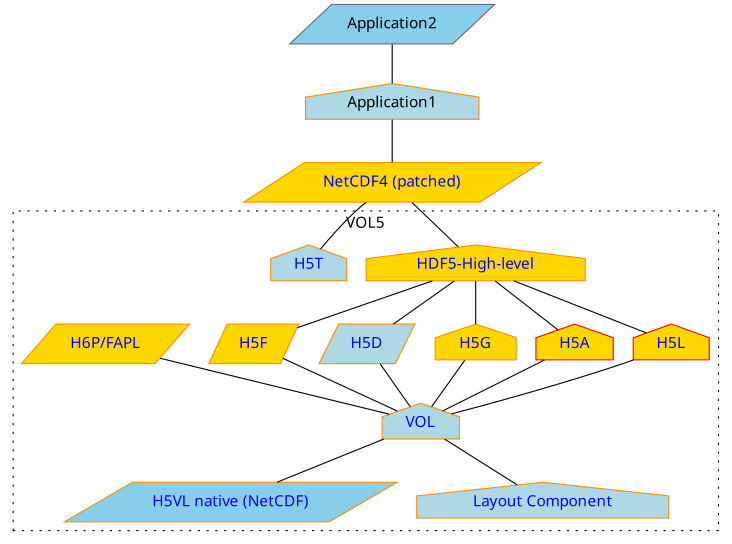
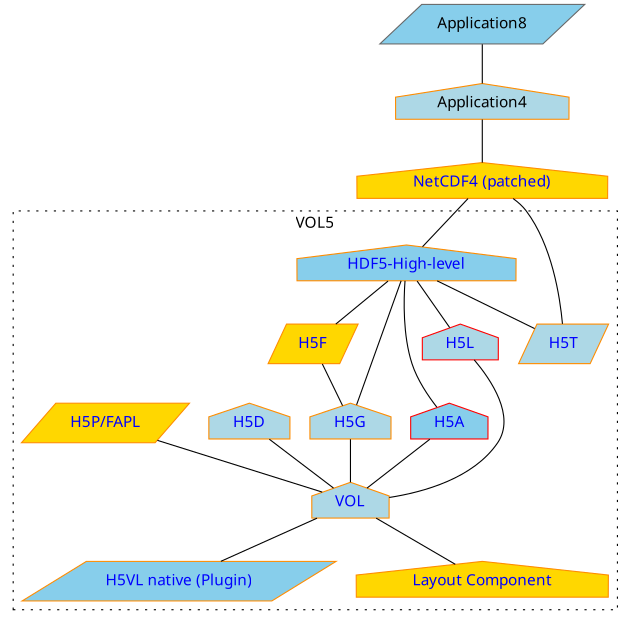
(392, 24) -> (482, 24)
(392, 103) -> (482, 103)
(392, 182) -> (482, 182)
(309, 265) -> (564, 344)
(476, 265) -> (406, 265)
(424, 303) -> (486, 305)
(105, 344) -> (105, 423)
(367, 344) -> (249, 423)
(476, 344) -> (350, 423)
(575, 344) -> (449, 423)
(671, 344) -> (460, 344)
(340, 385) -> (332, 385)
(231, 502) -> (179, 581)
(543, 502) -> (482, 581)
